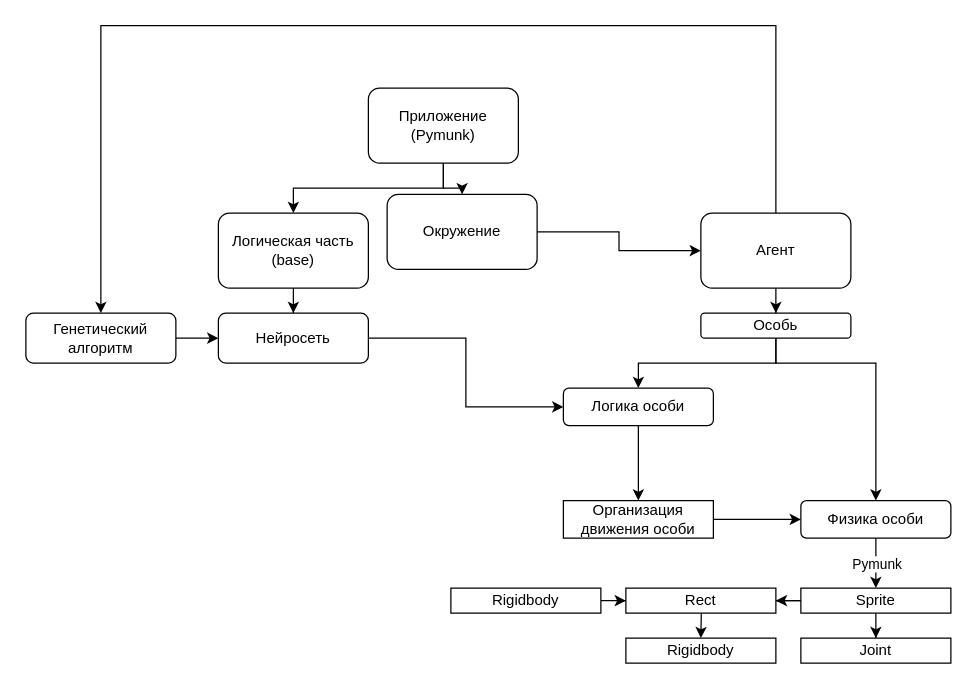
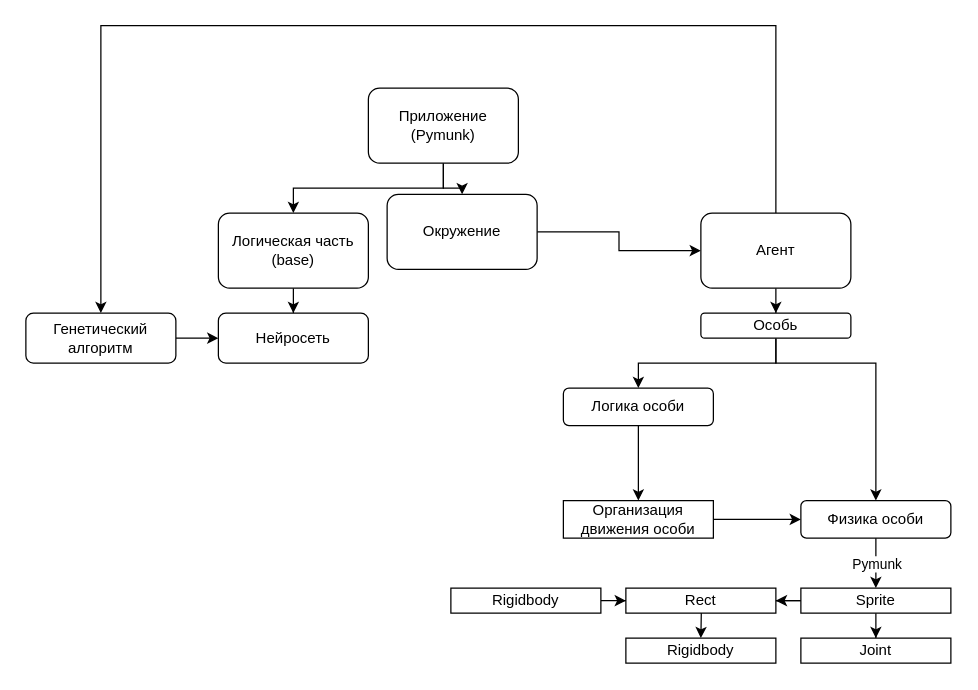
(466, 368) -> none
